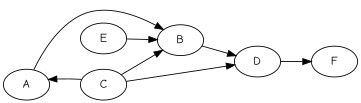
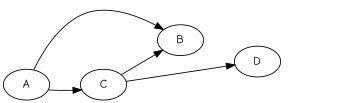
(104, 38) -> none
(215, 50) -> none
(335, 62) -> none
(69, 79) -> (61, 90)
